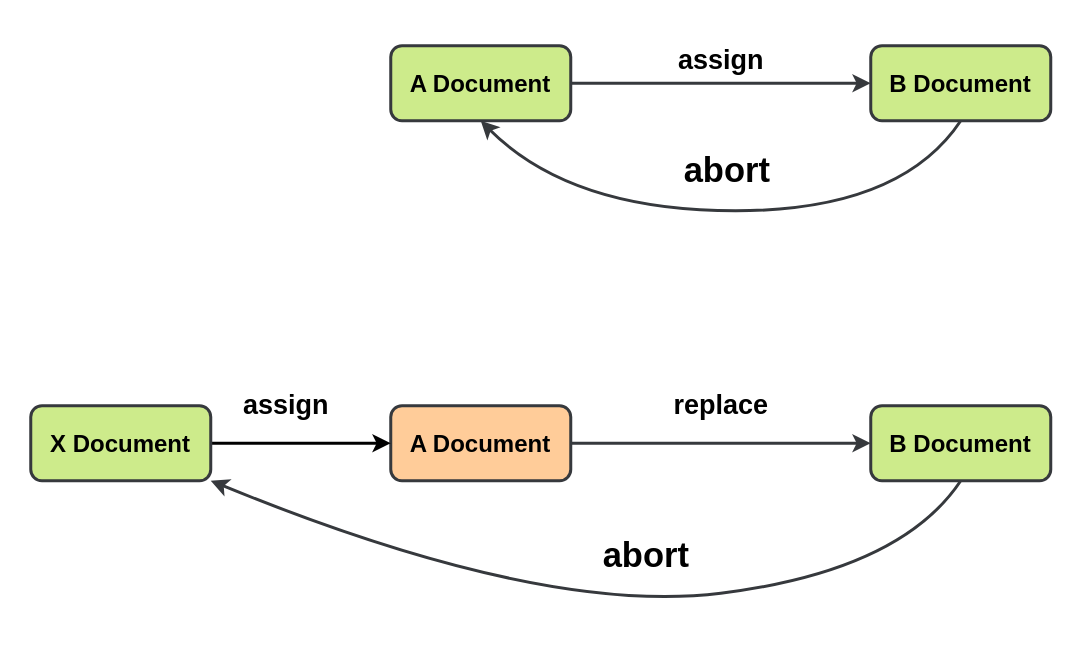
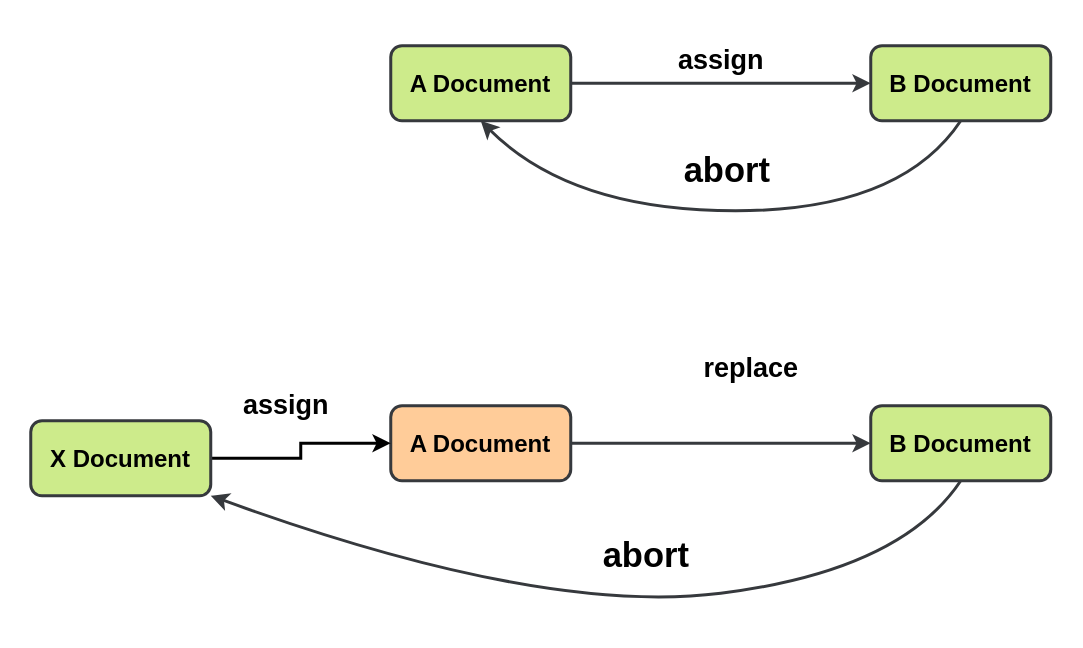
(721, 406) -> (751, 368)
(121, 443) -> (121, 458)
